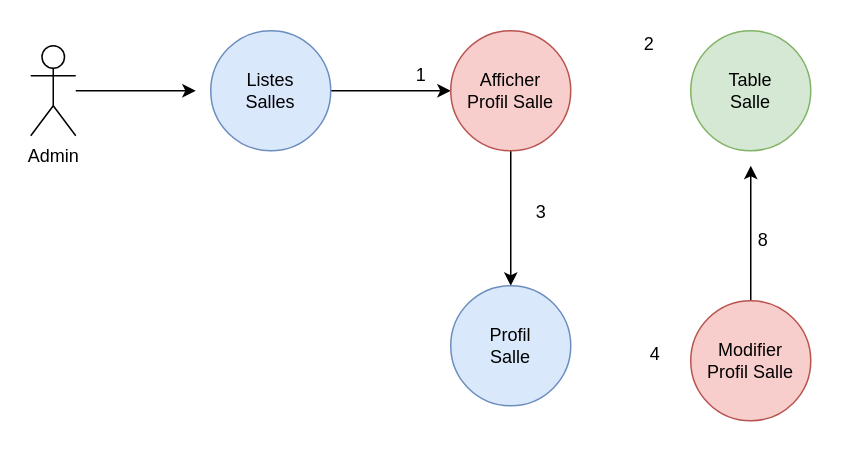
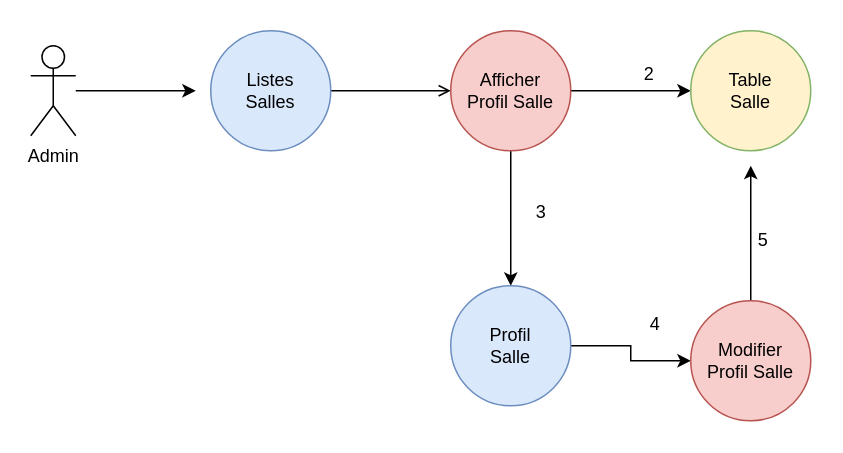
(649, 44) -> (649, 74)
(421, 76) -> none
(439, 91) -> (441, 91)
none -> (626, 91)
(751, 91) -> (751, 91)
(764, 241) -> (764, 241)
none -> (631, 348)
(655, 355) -> (655, 325)
